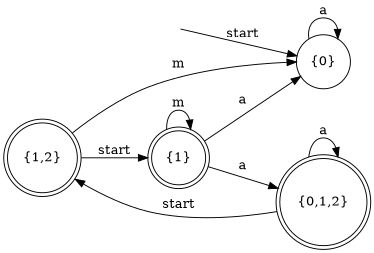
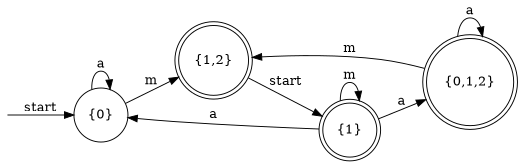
(173, 79) -> (148, 92)
(179, 204) -> (350, 49)
